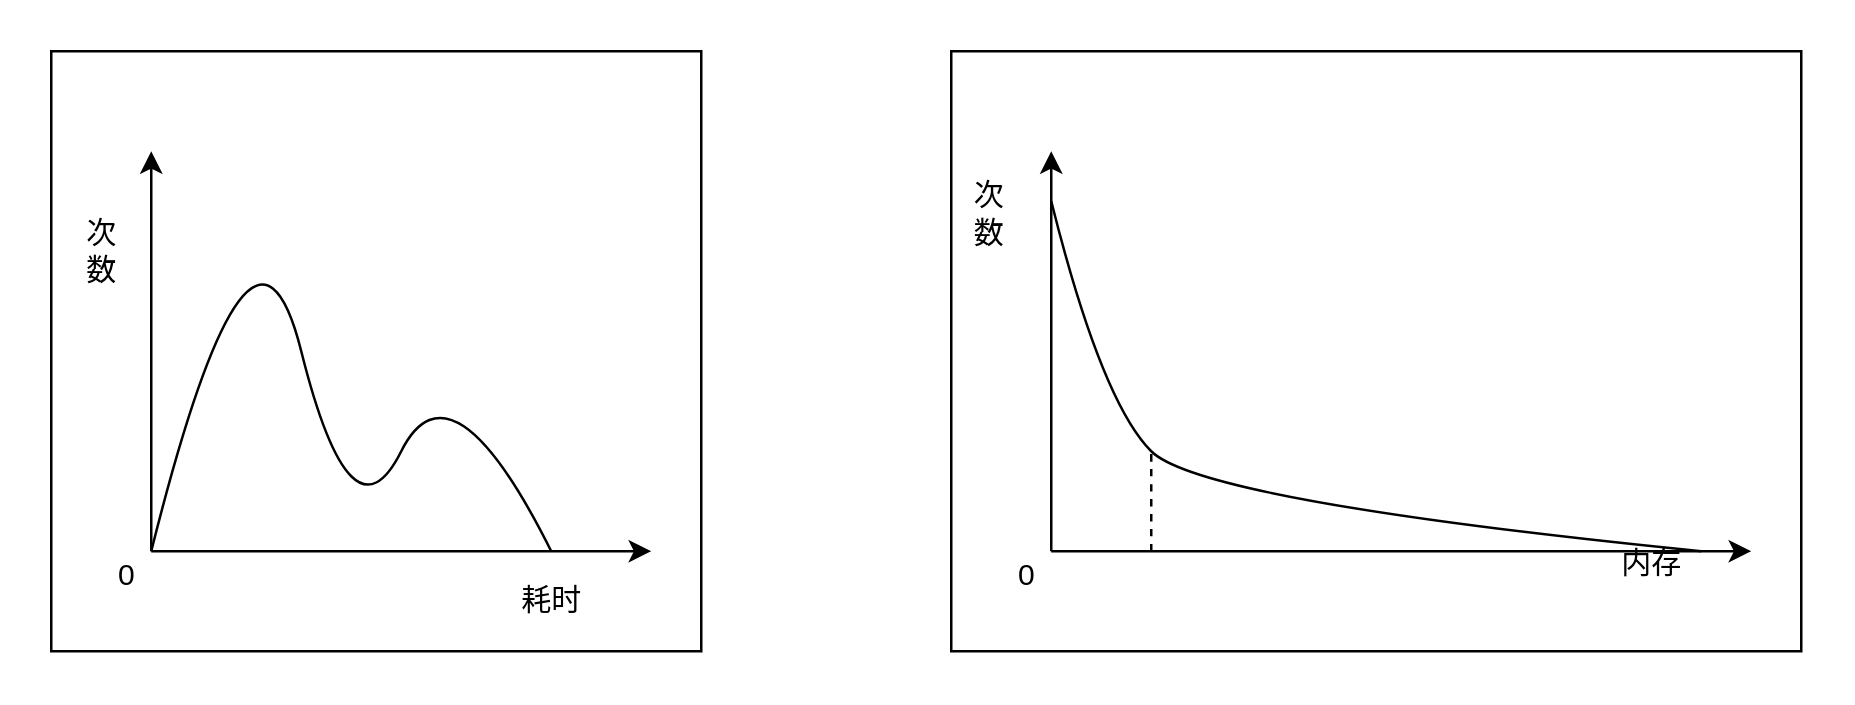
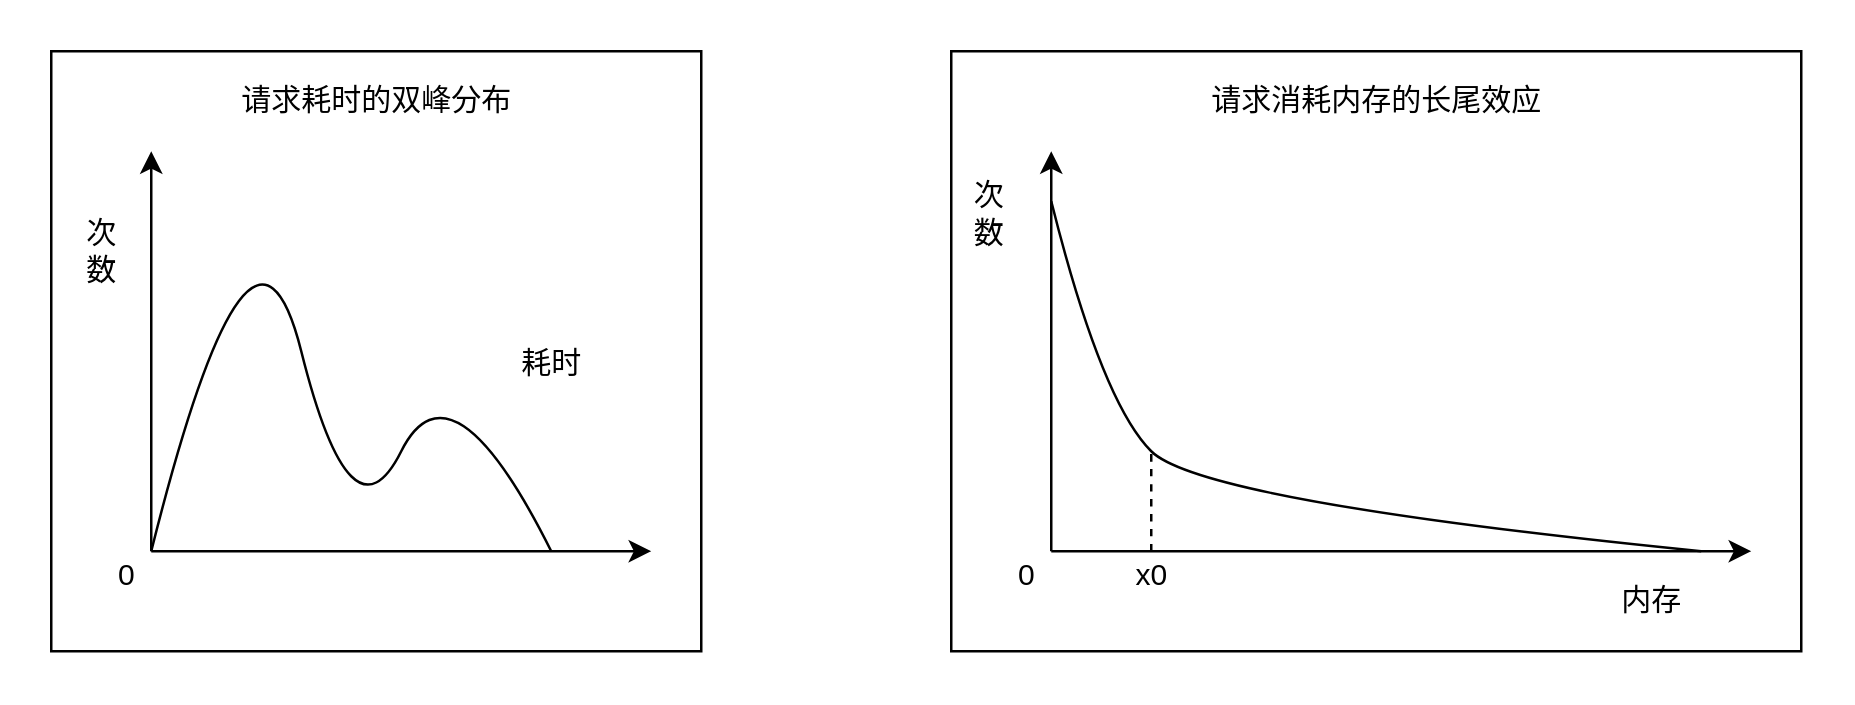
none -> (376, 101)
none -> (1376, 101)
(1651, 564) -> (1651, 601)
none -> (1151, 576)
(551, 601) -> (551, 364)
